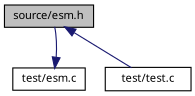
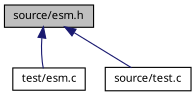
(56, 42) -> (42, 53)
(148, 79) -> (148, 79)
